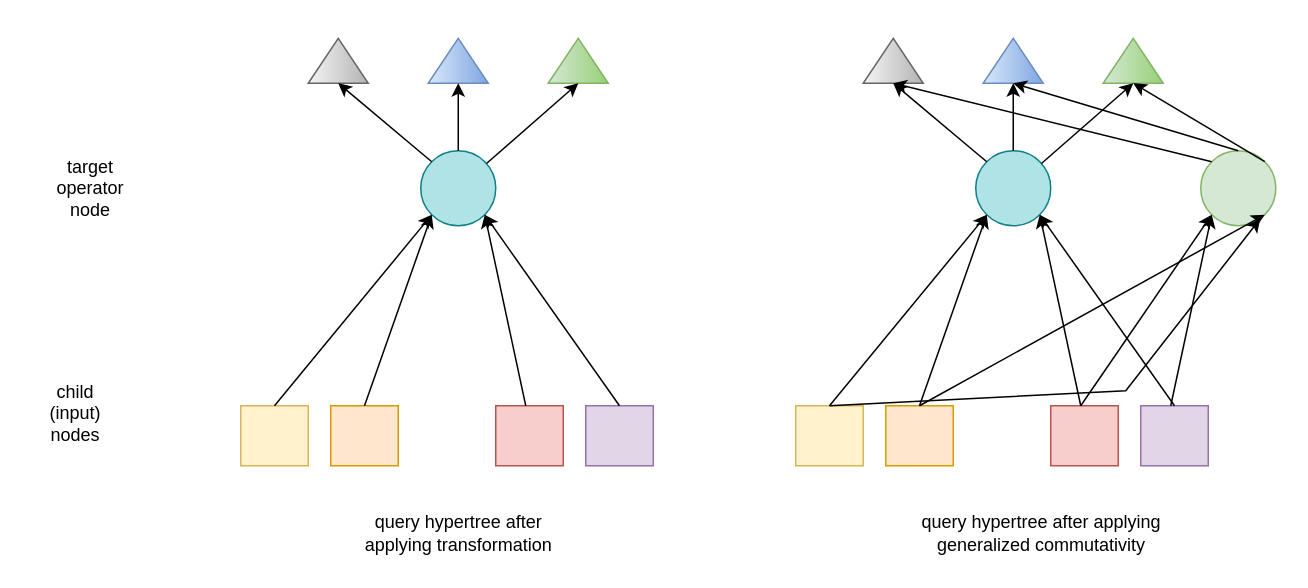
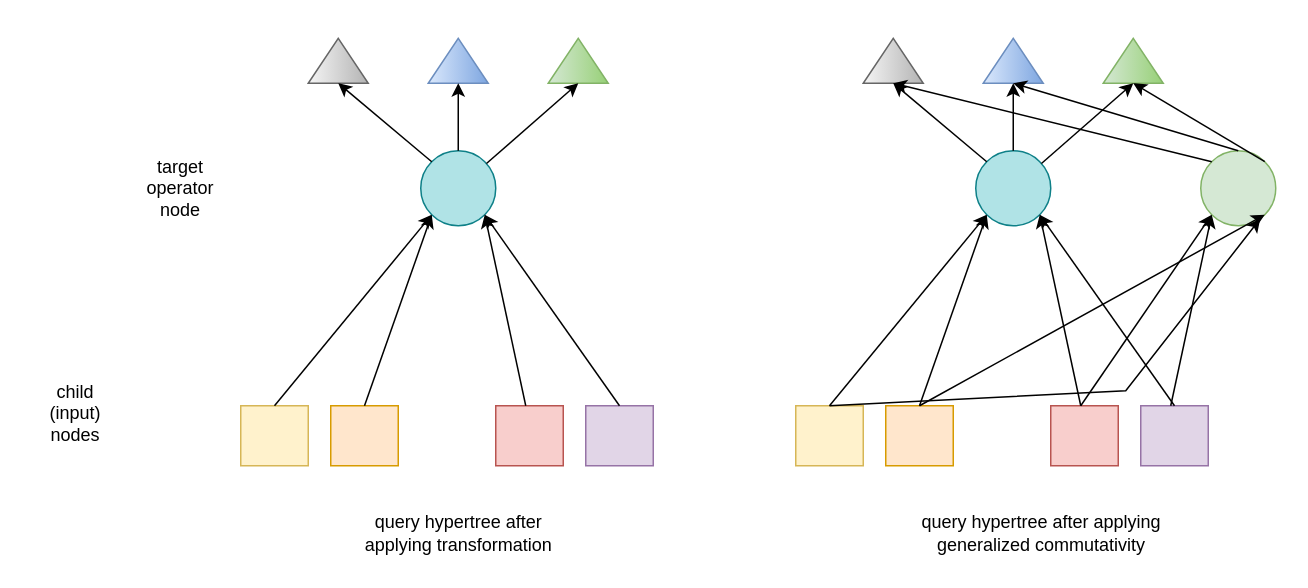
(91, 188) -> (181, 188)
